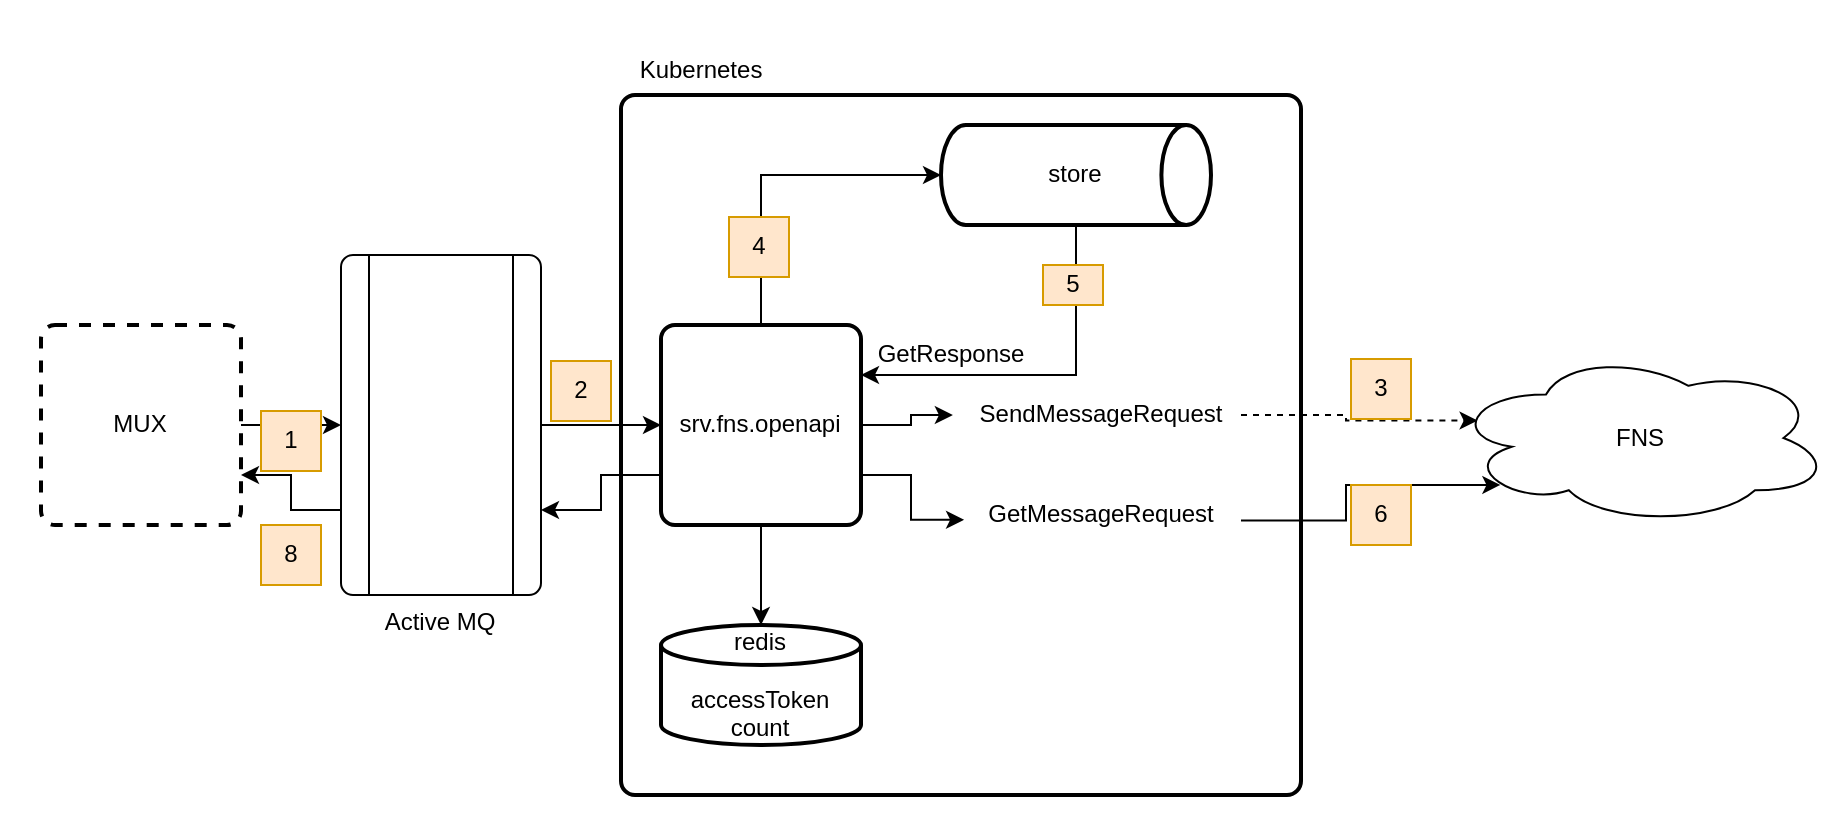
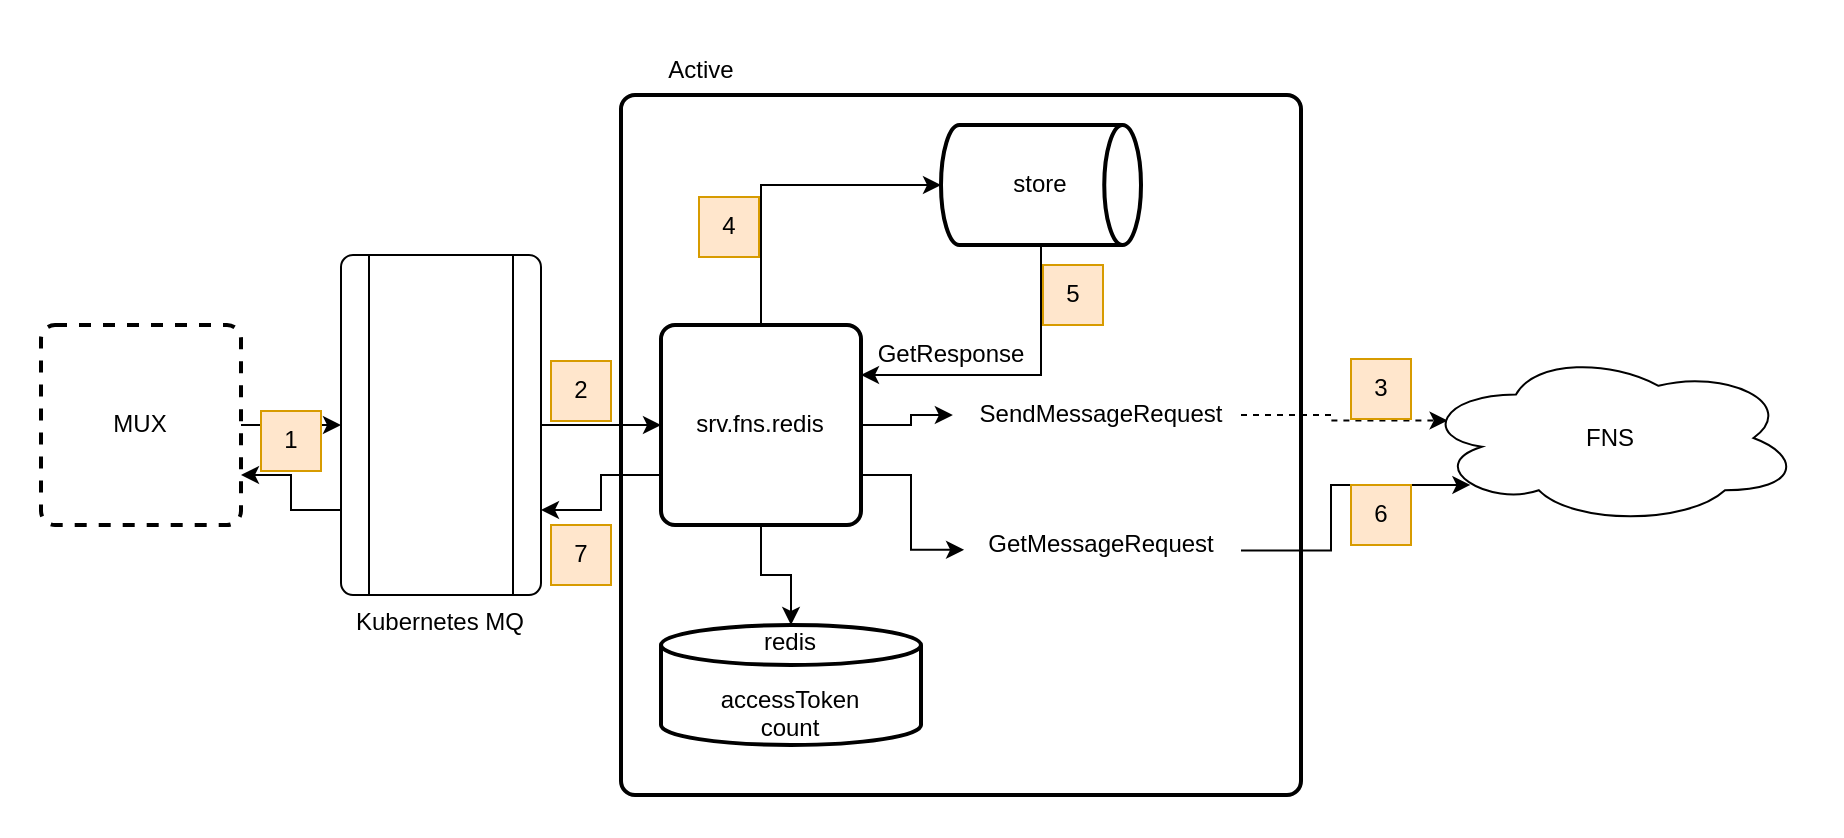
(702, 71) -> (702, 71)
(1076, 175) -> (1041, 185)
(759, 247) -> (729, 227)
(1073, 285) -> (1073, 295)
(761, 425) -> (761, 425)
(1641, 438) -> (1611, 438)
(1101, 515) -> (1101, 545)
(291, 555) -> none
none -> (581, 555)
(441, 623) -> (441, 623)
(761, 685) -> (791, 685)
